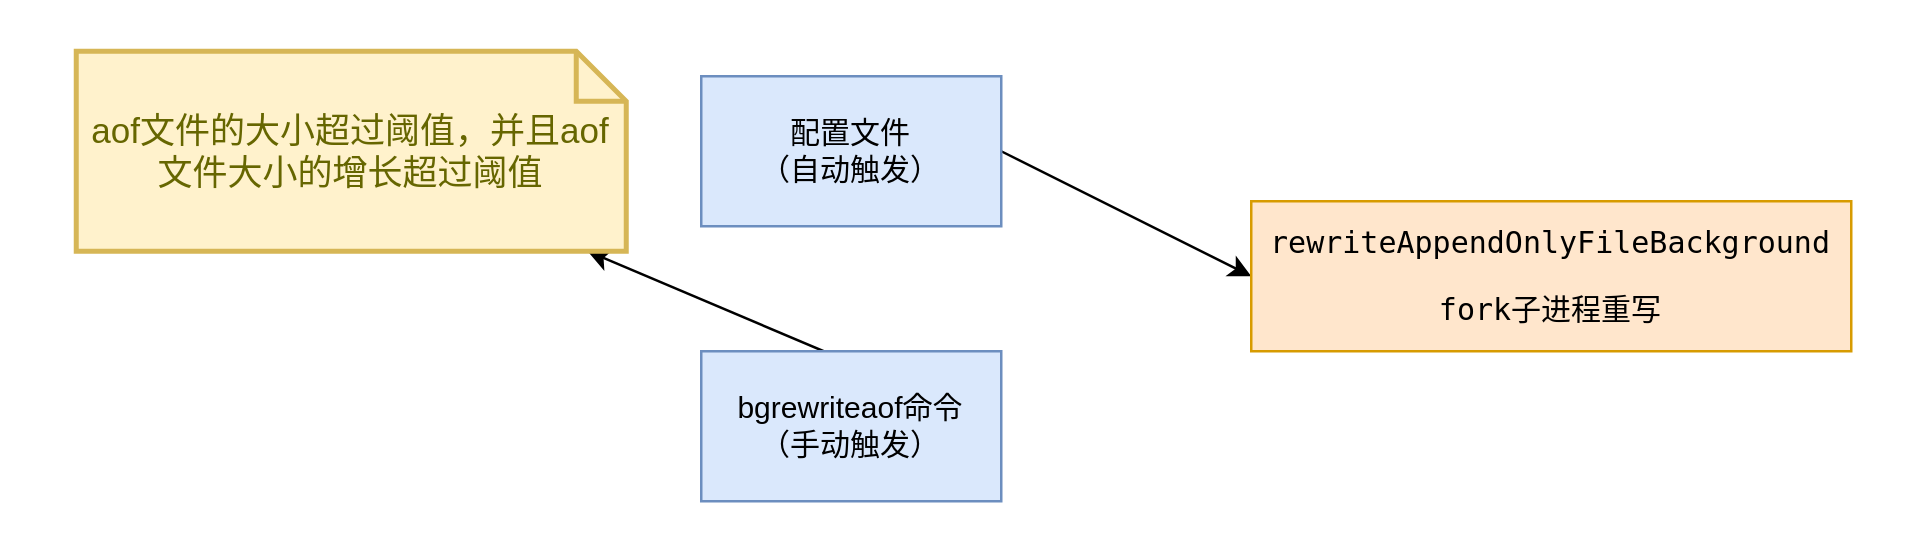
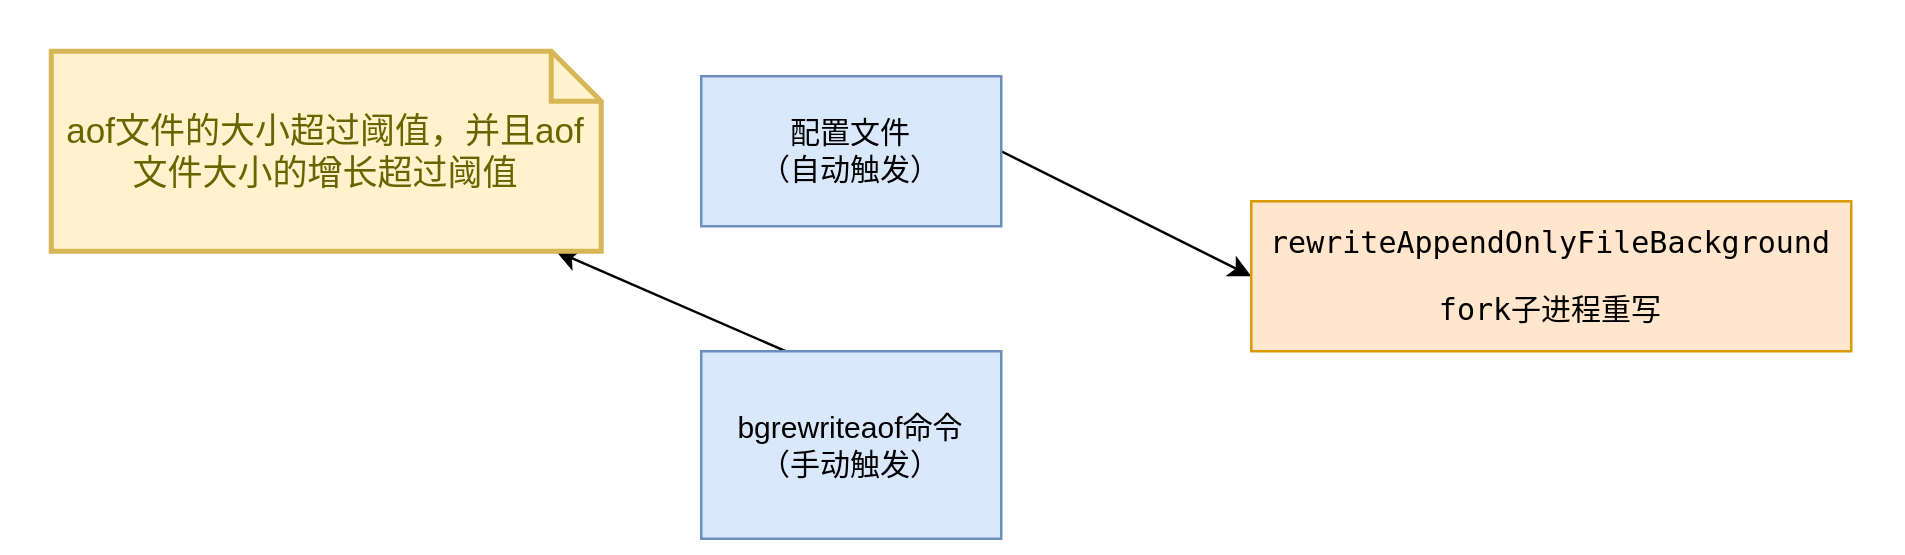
(351, 151) -> (326, 151)
(851, 426) -> (851, 445)
